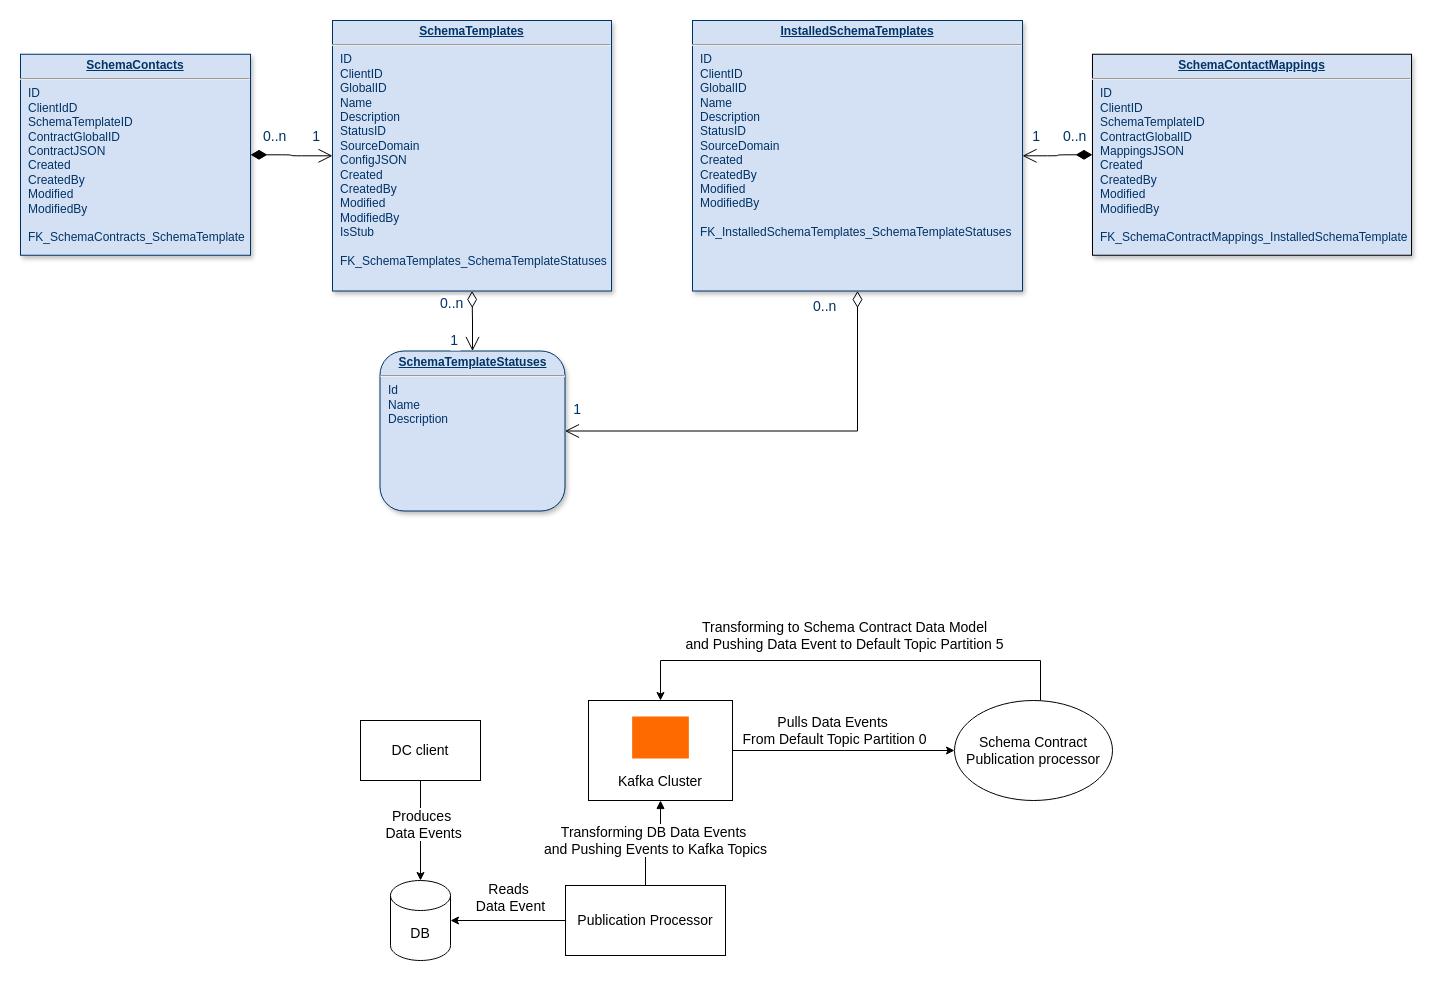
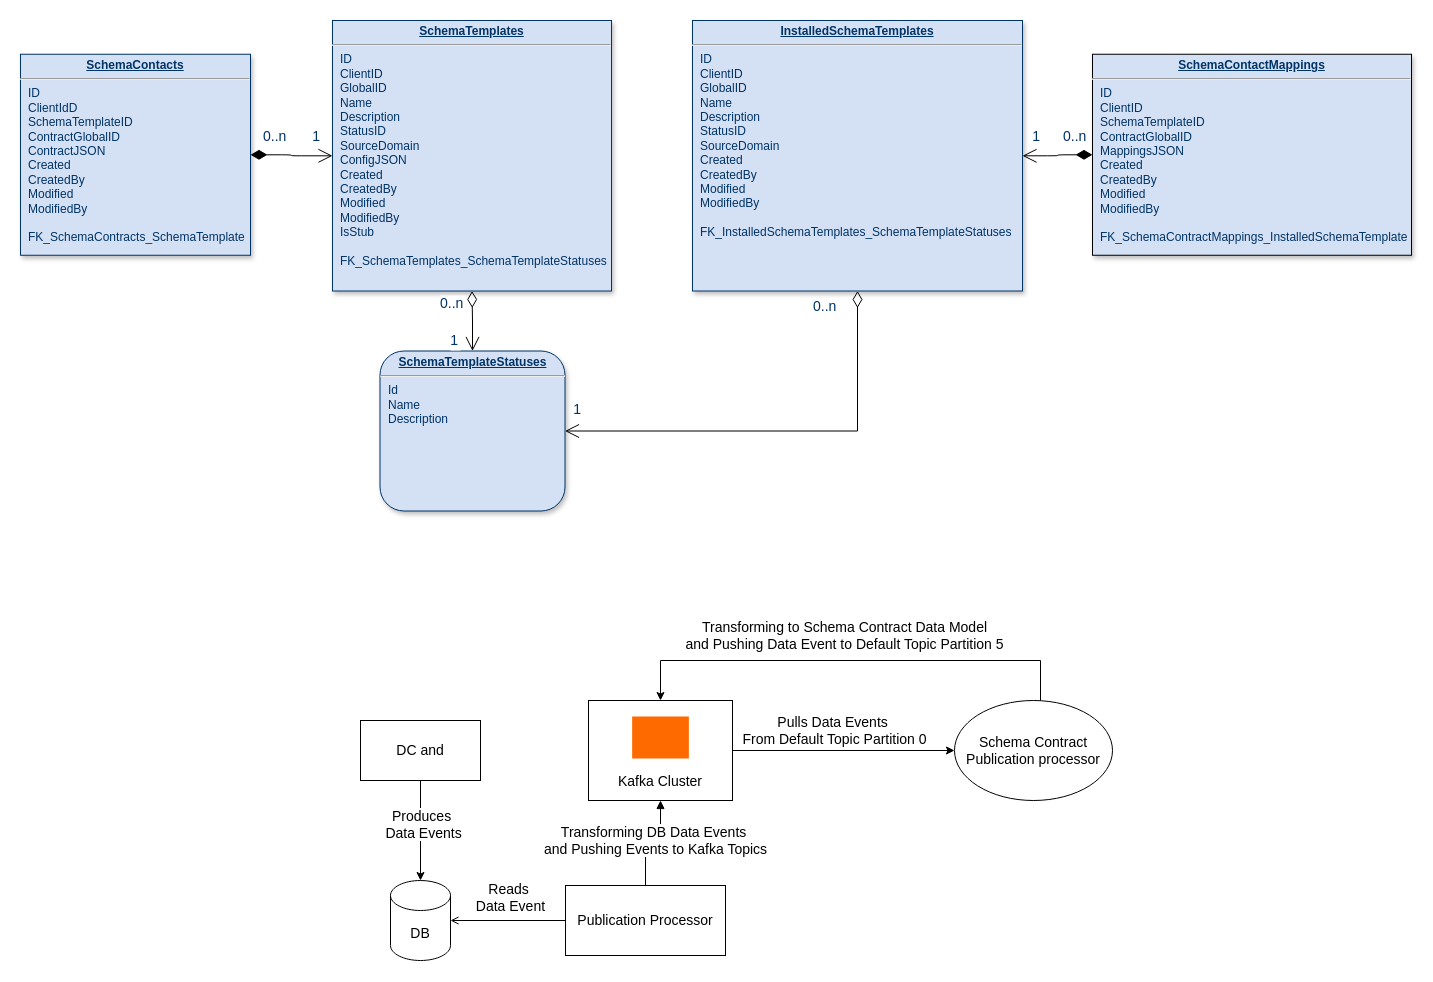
(421, 751) -> (421, 751)
(458, 921) -> (456, 921)
